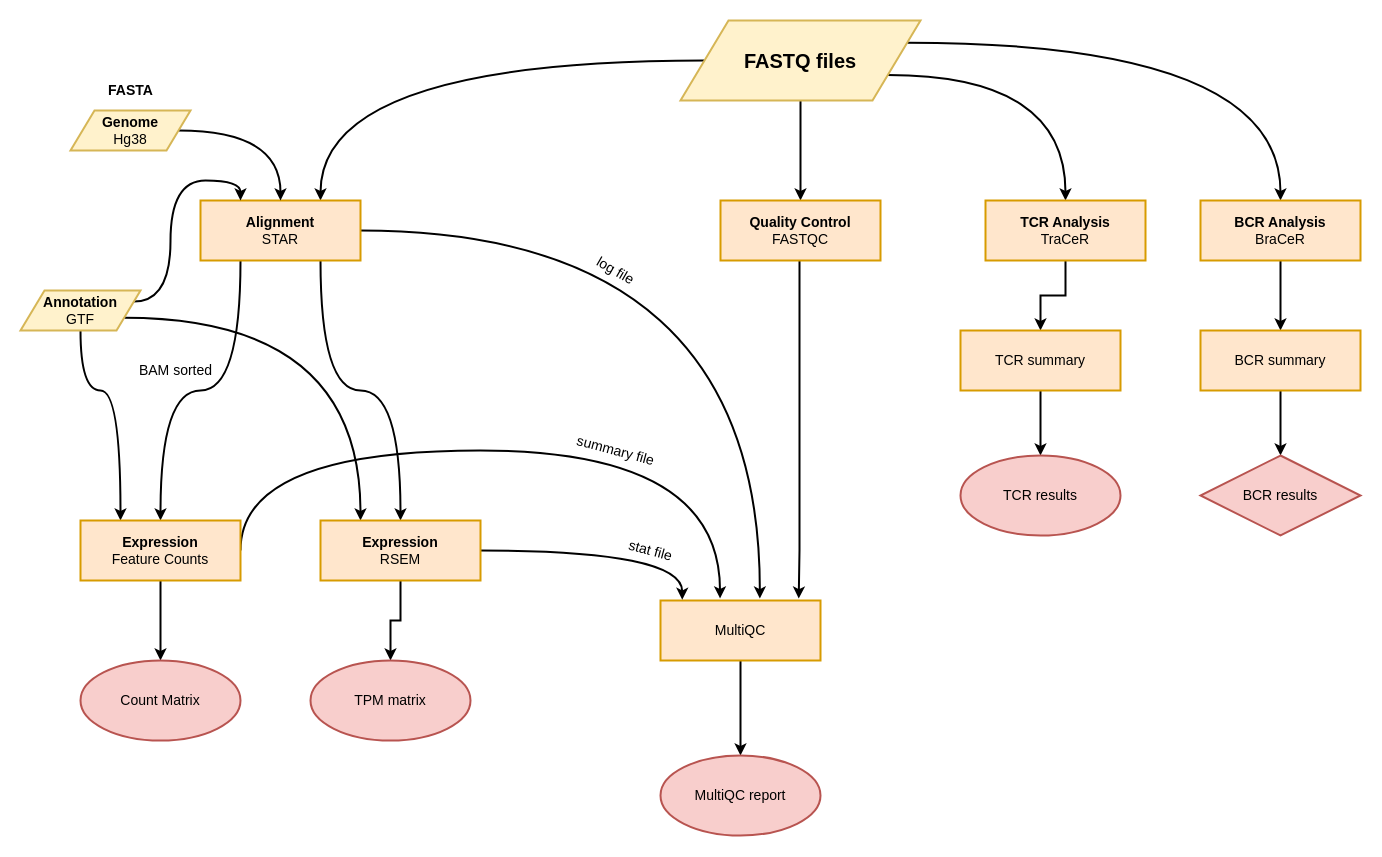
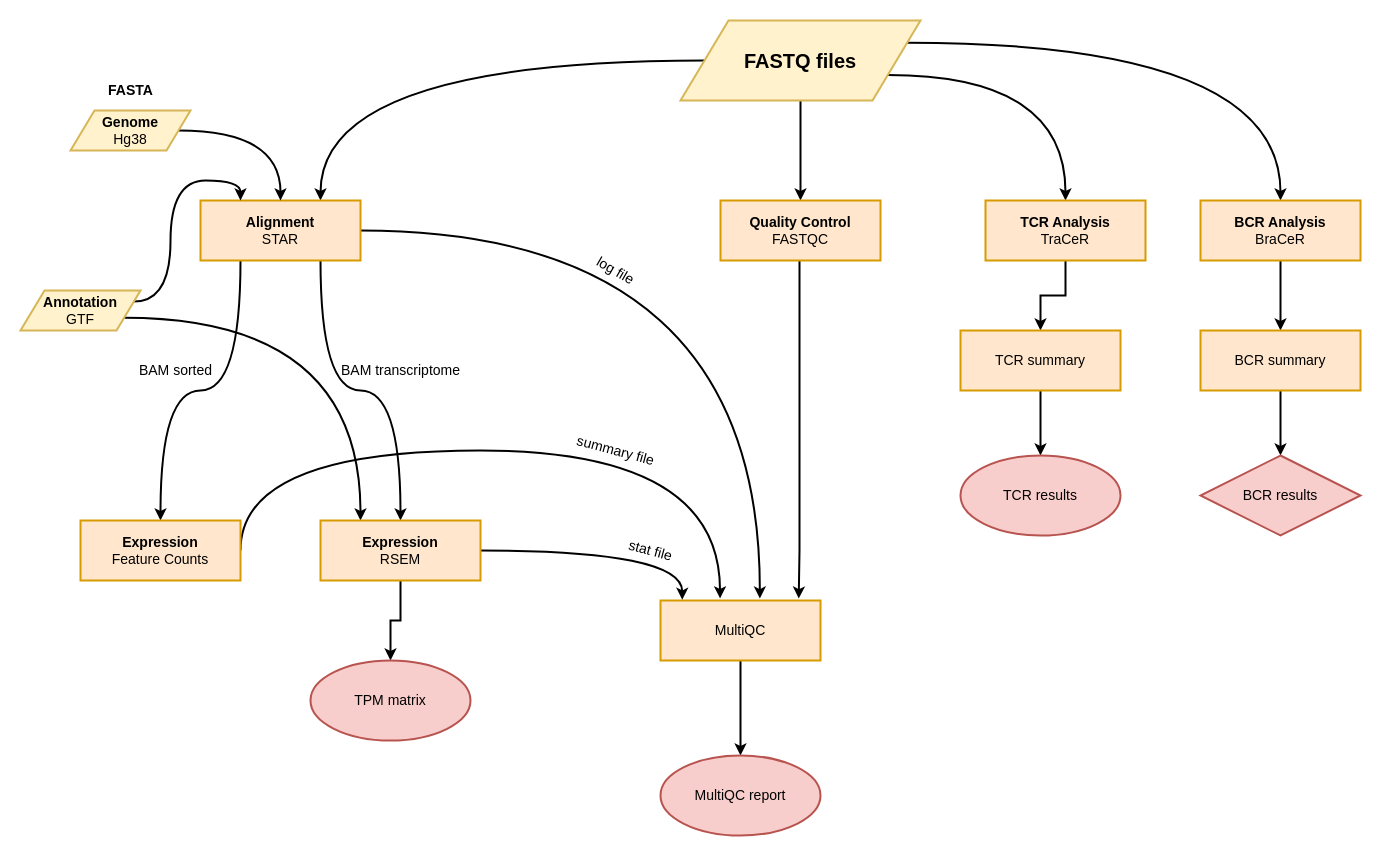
none -> (401, 371)
(115, 418) -> none
(161, 616) -> none
(161, 701) -> none
